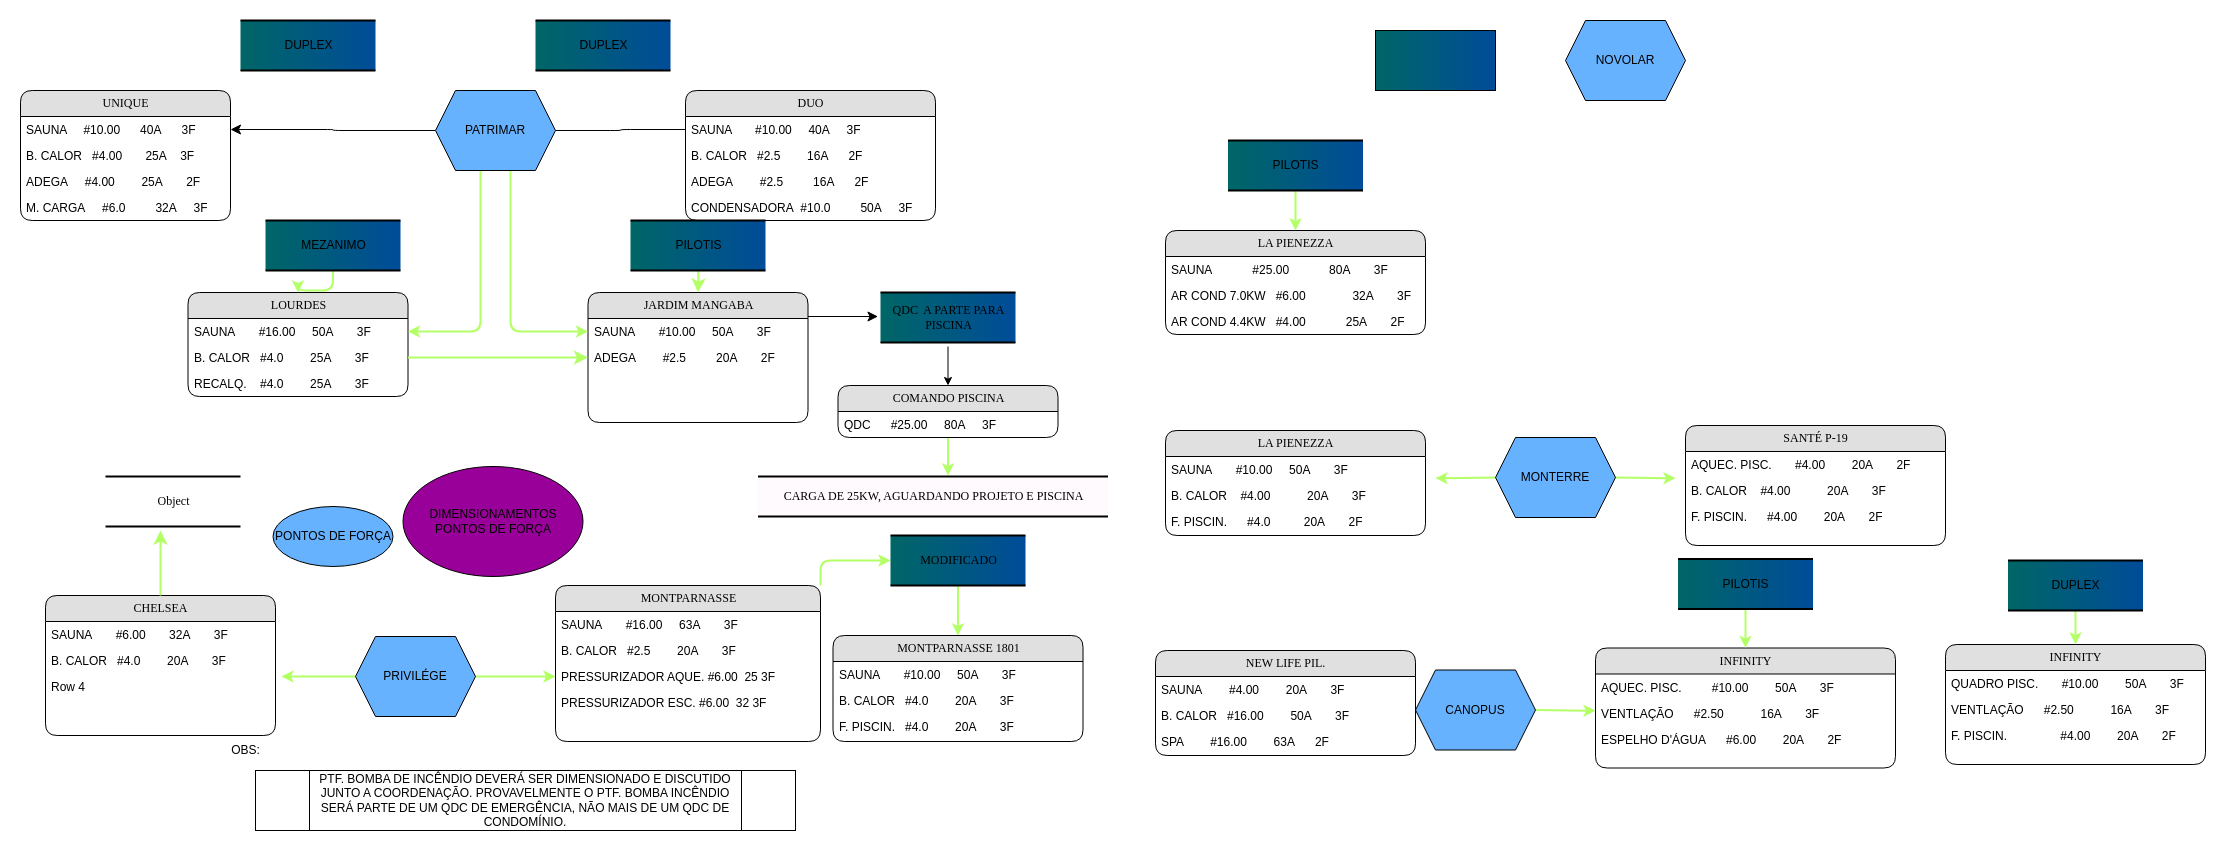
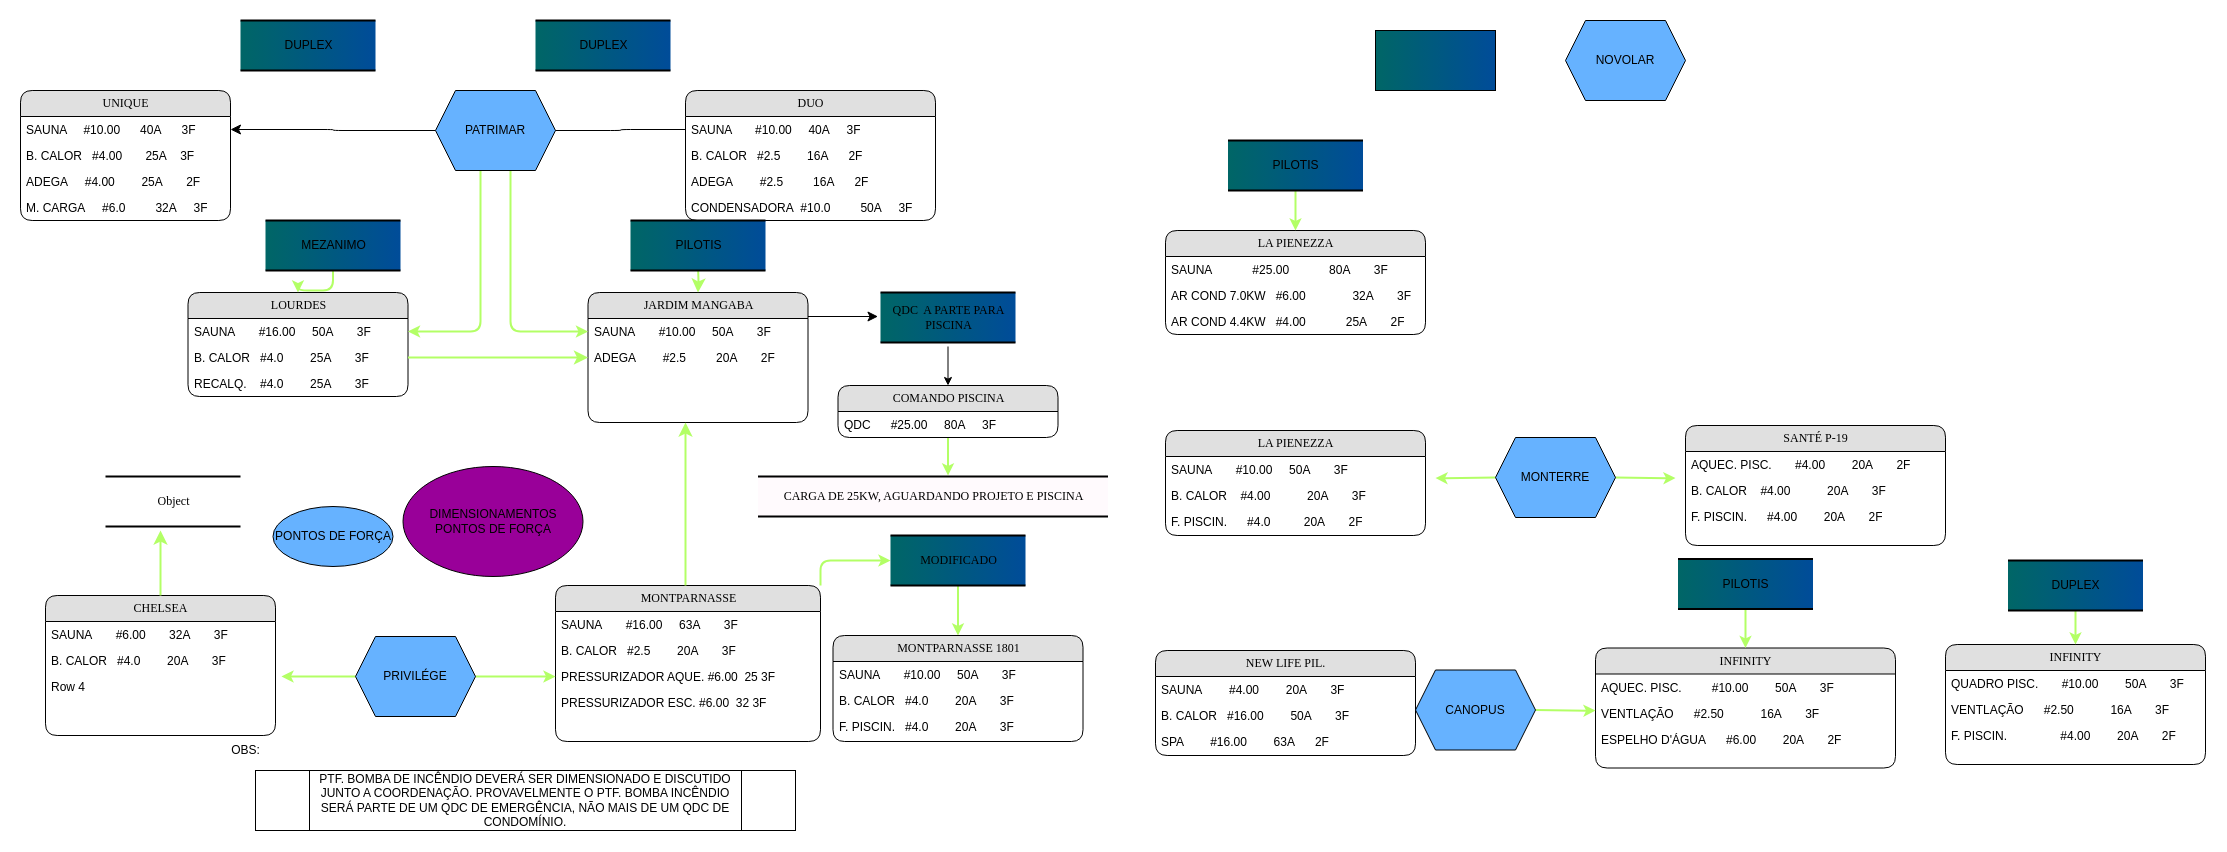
none -> (686, 509)
